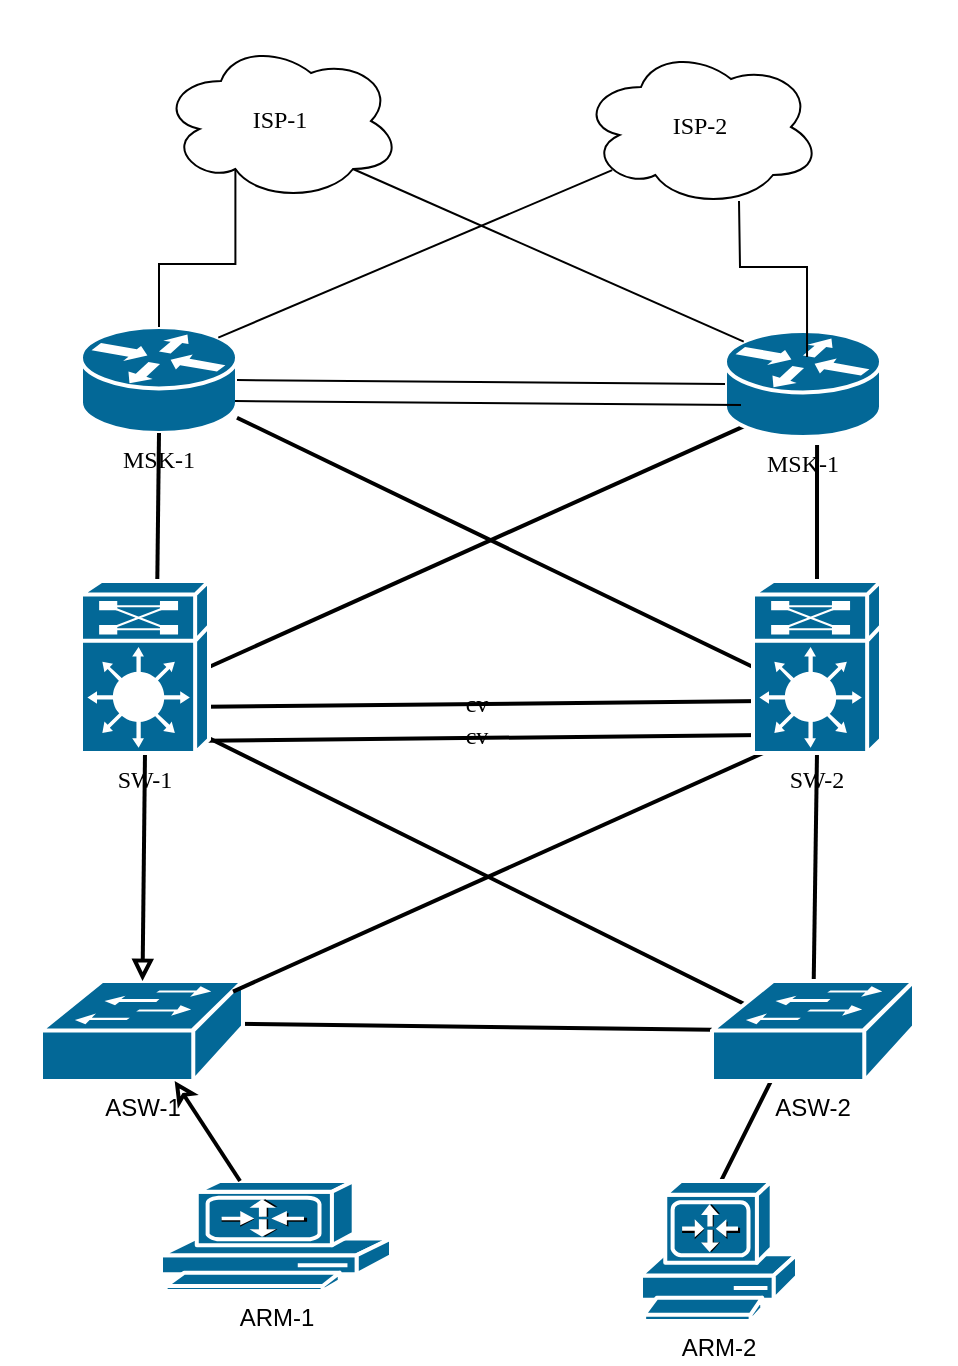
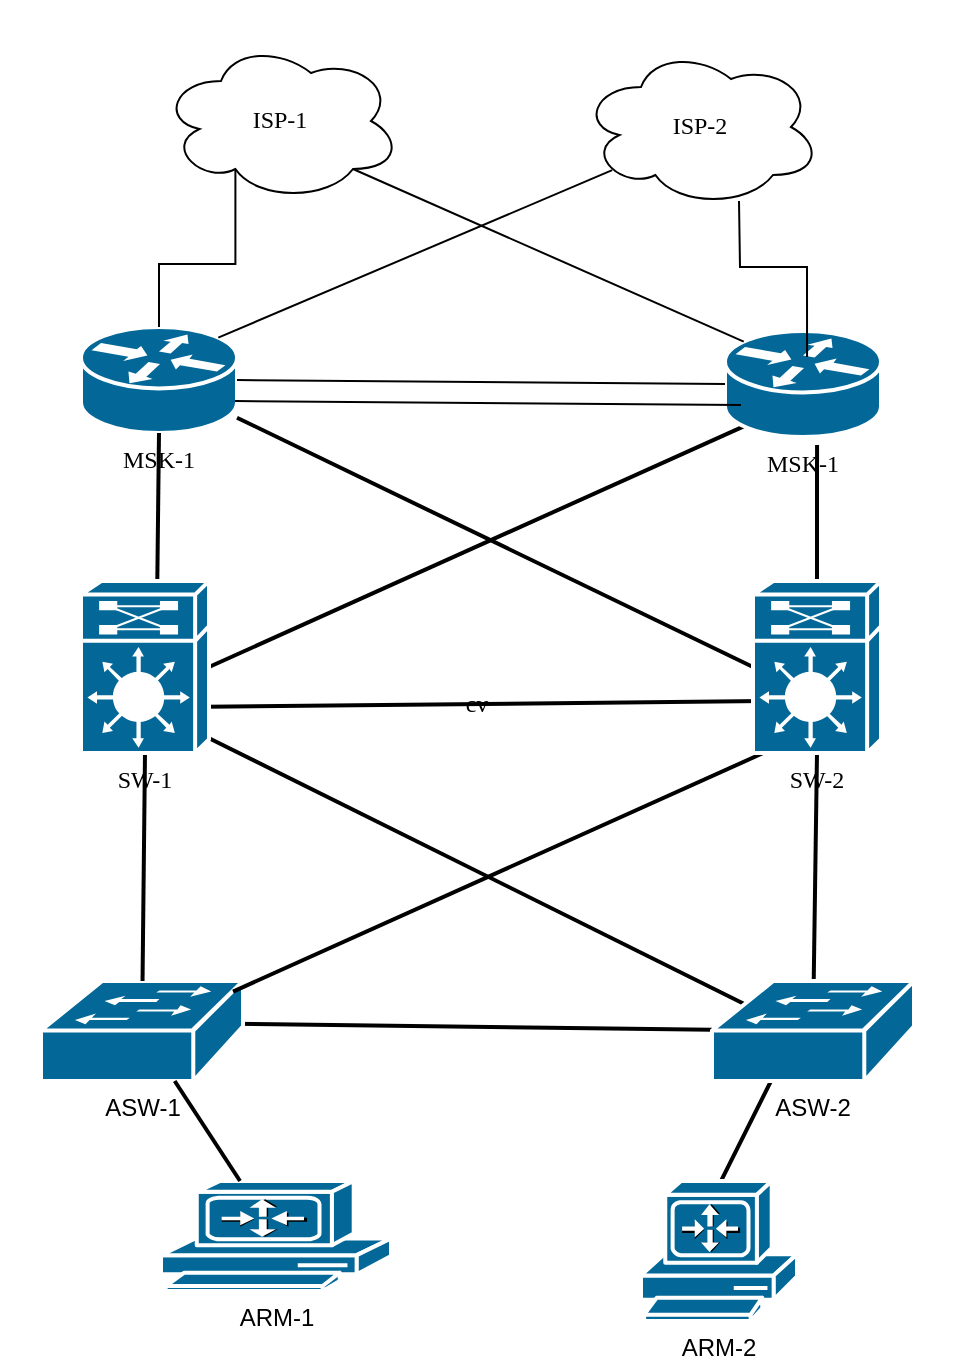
(488, 738) -> none
(143, 959) -> (143, 969)
(185, 1096) -> (180, 1089)
